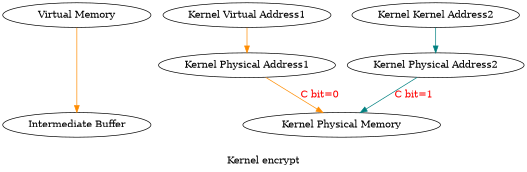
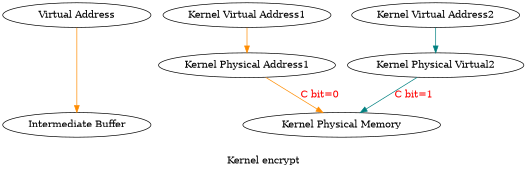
(77, 15) -> (77, 15)
(436, 15) -> (436, 15)
(436, 65) -> (436, 65)
